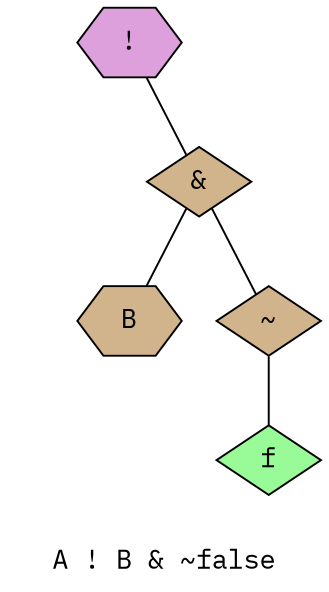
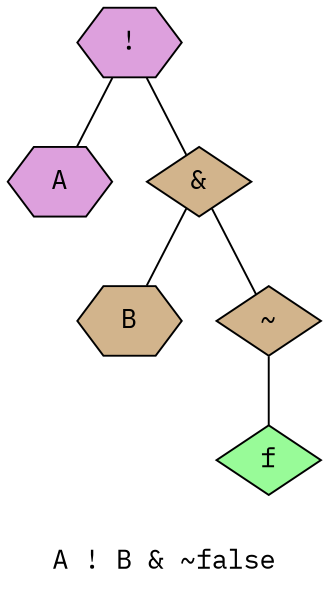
none -> (60, 182)
